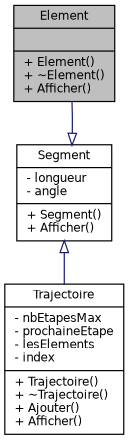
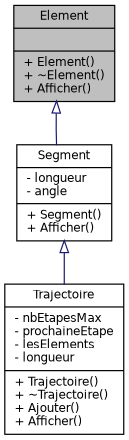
(72, 117) -> (56, 129)
(35, 358) -> (44, 358)
